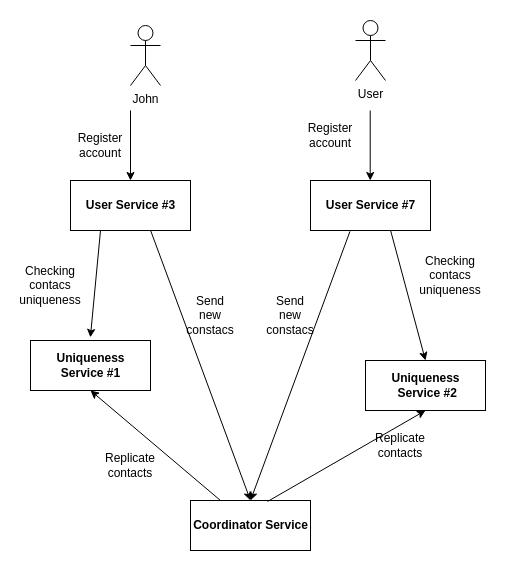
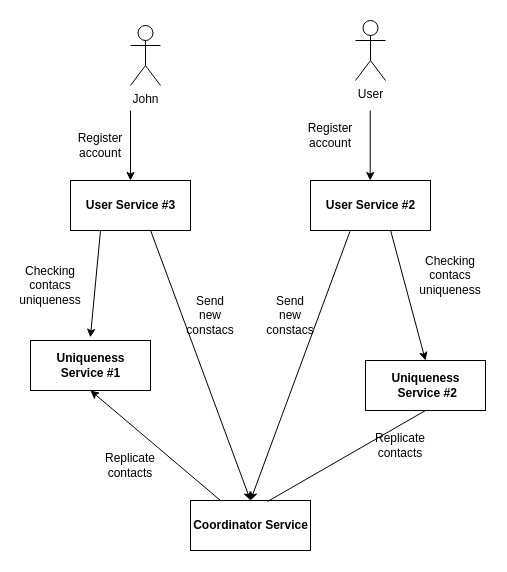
(371, 206) -> (371, 206)
(419, 414) -> (421, 413)
